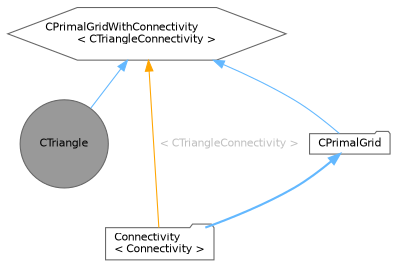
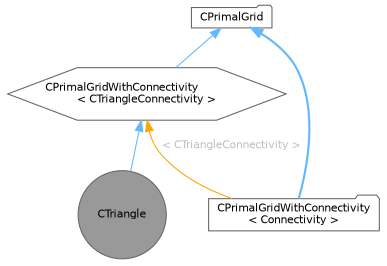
(284, 94) -> (194, 51)
(160, 244) -> (294, 215)
